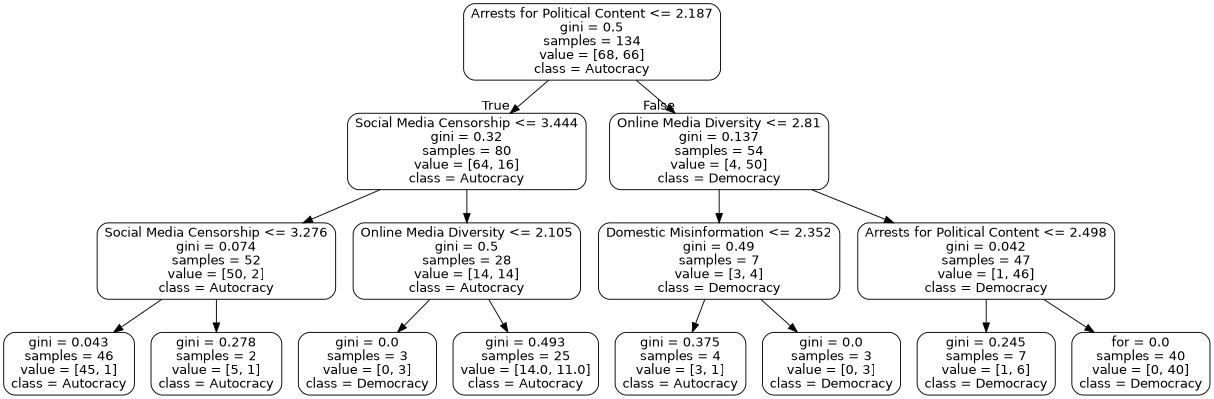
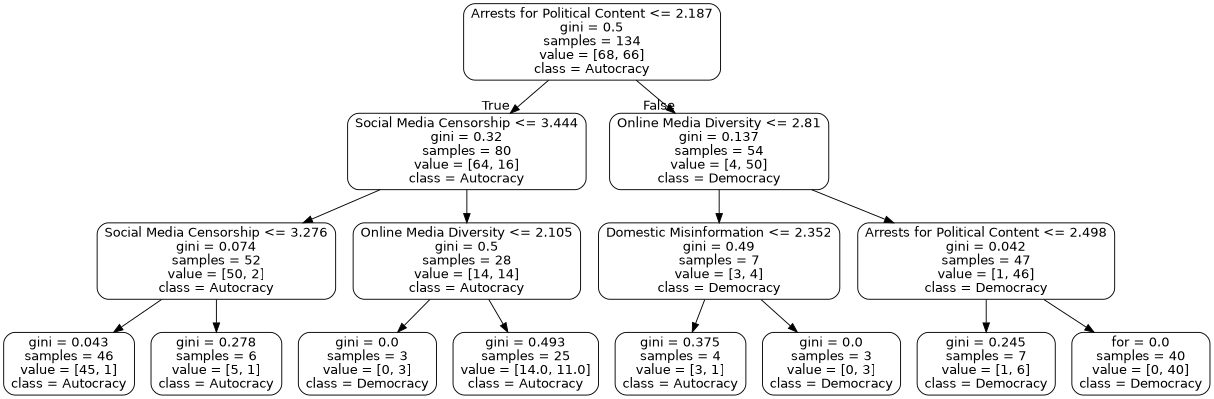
(216, 364) -> (216, 364)
